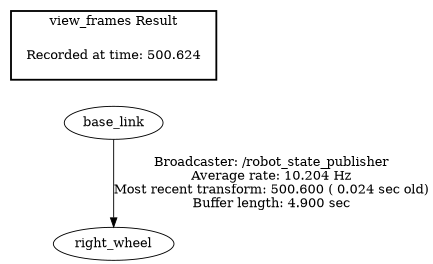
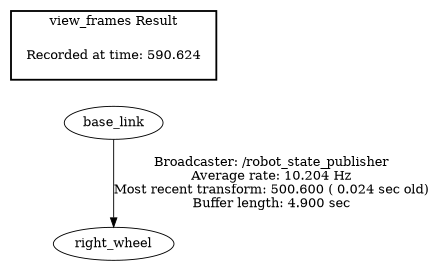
(114, 56) -> (114, 56)
